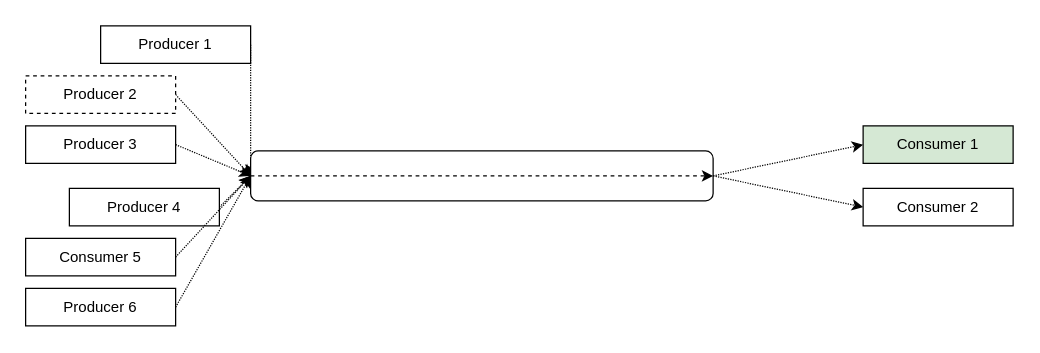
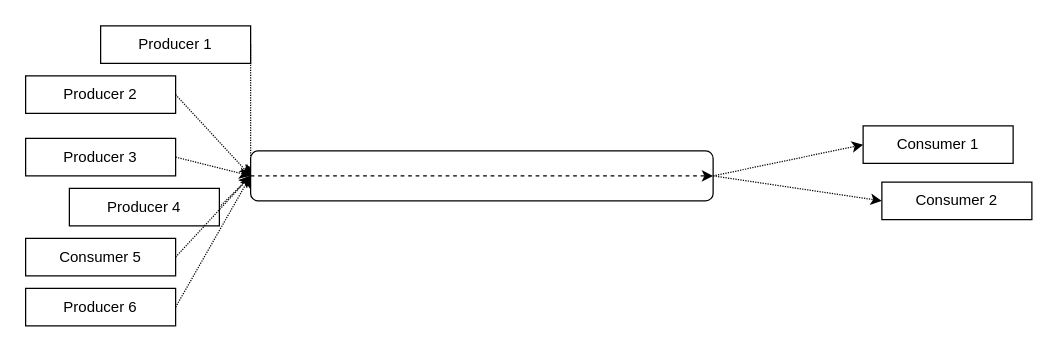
(101, 94) -> (101, 94)
(101, 144) -> (101, 157)
(938, 144) -> (938, 144)
(938, 207) -> (957, 201)
